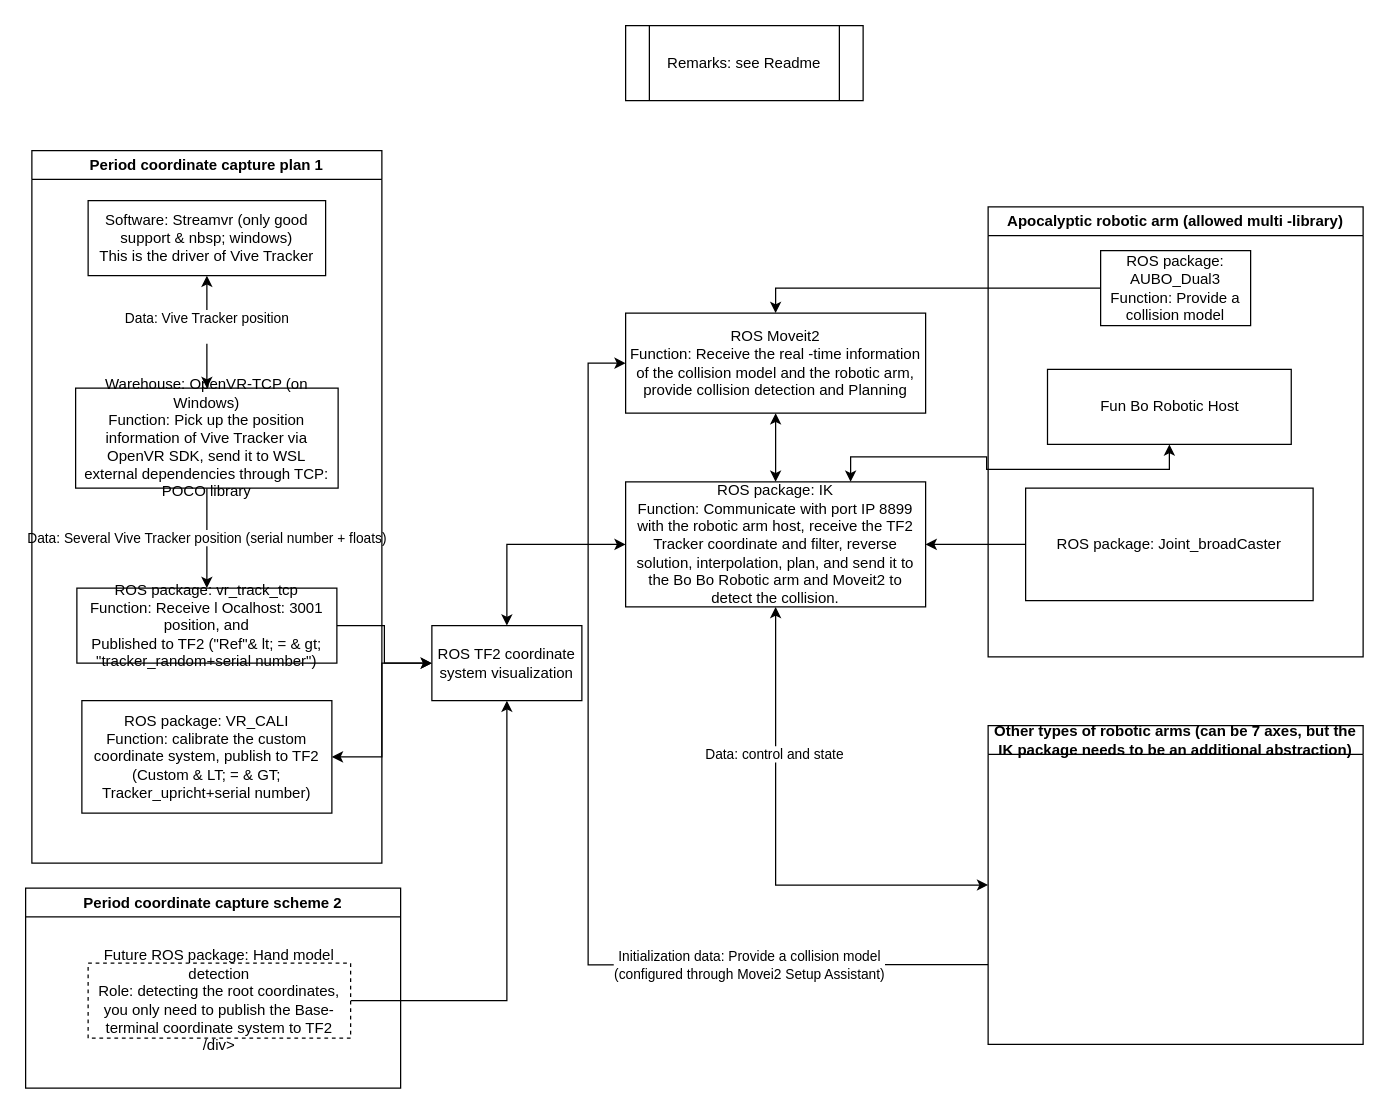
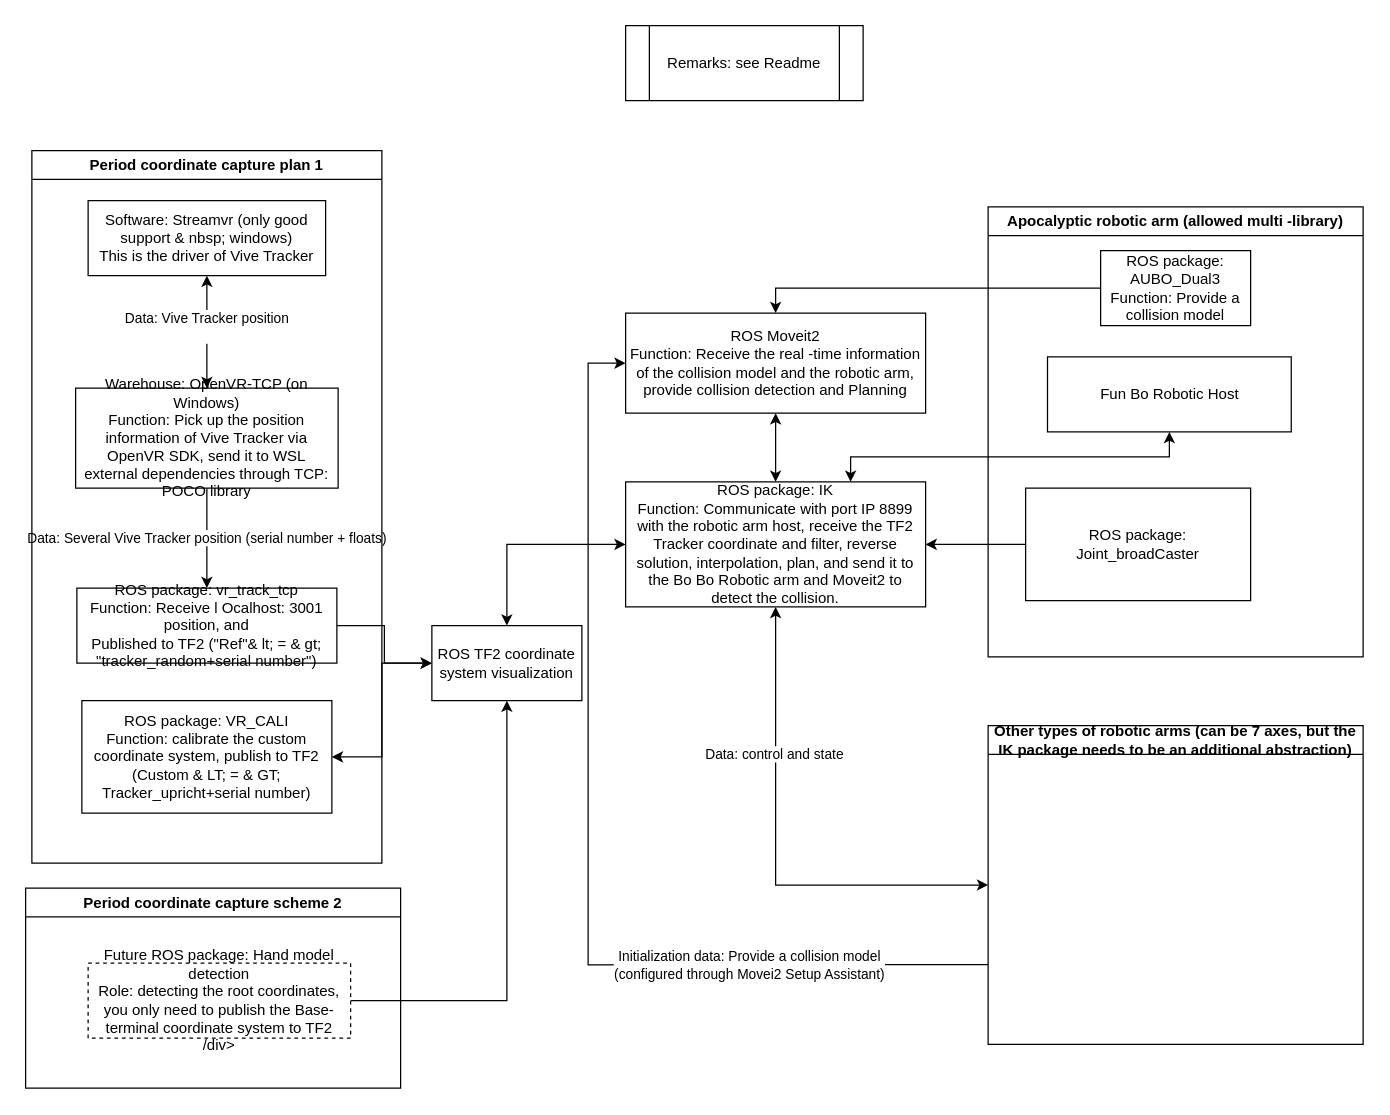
(1169, 407) -> (1169, 394)
(1169, 544) -> (1138, 544)
